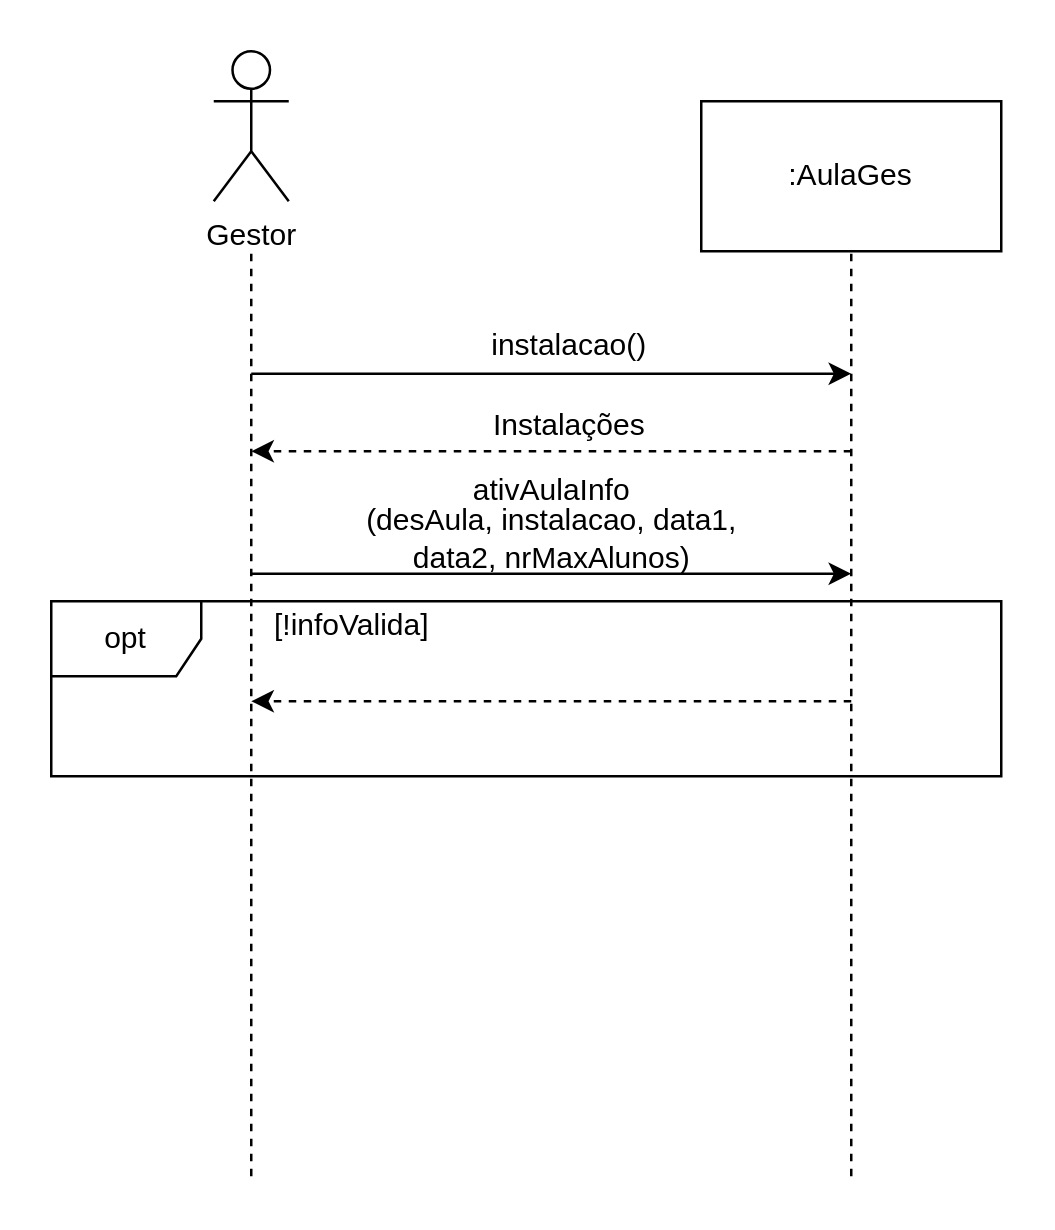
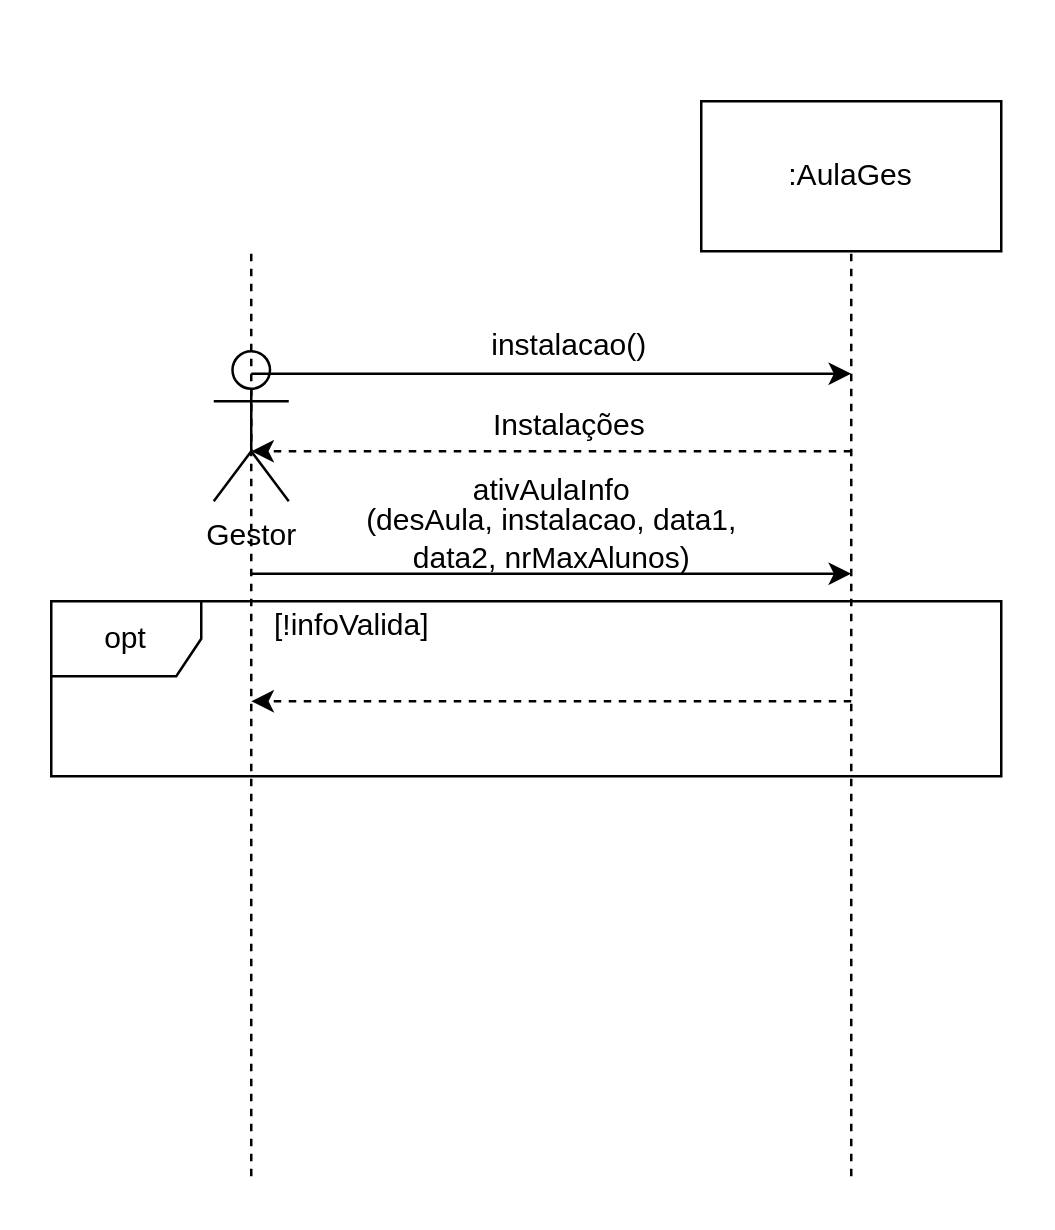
(251, 126) -> (251, 426)
